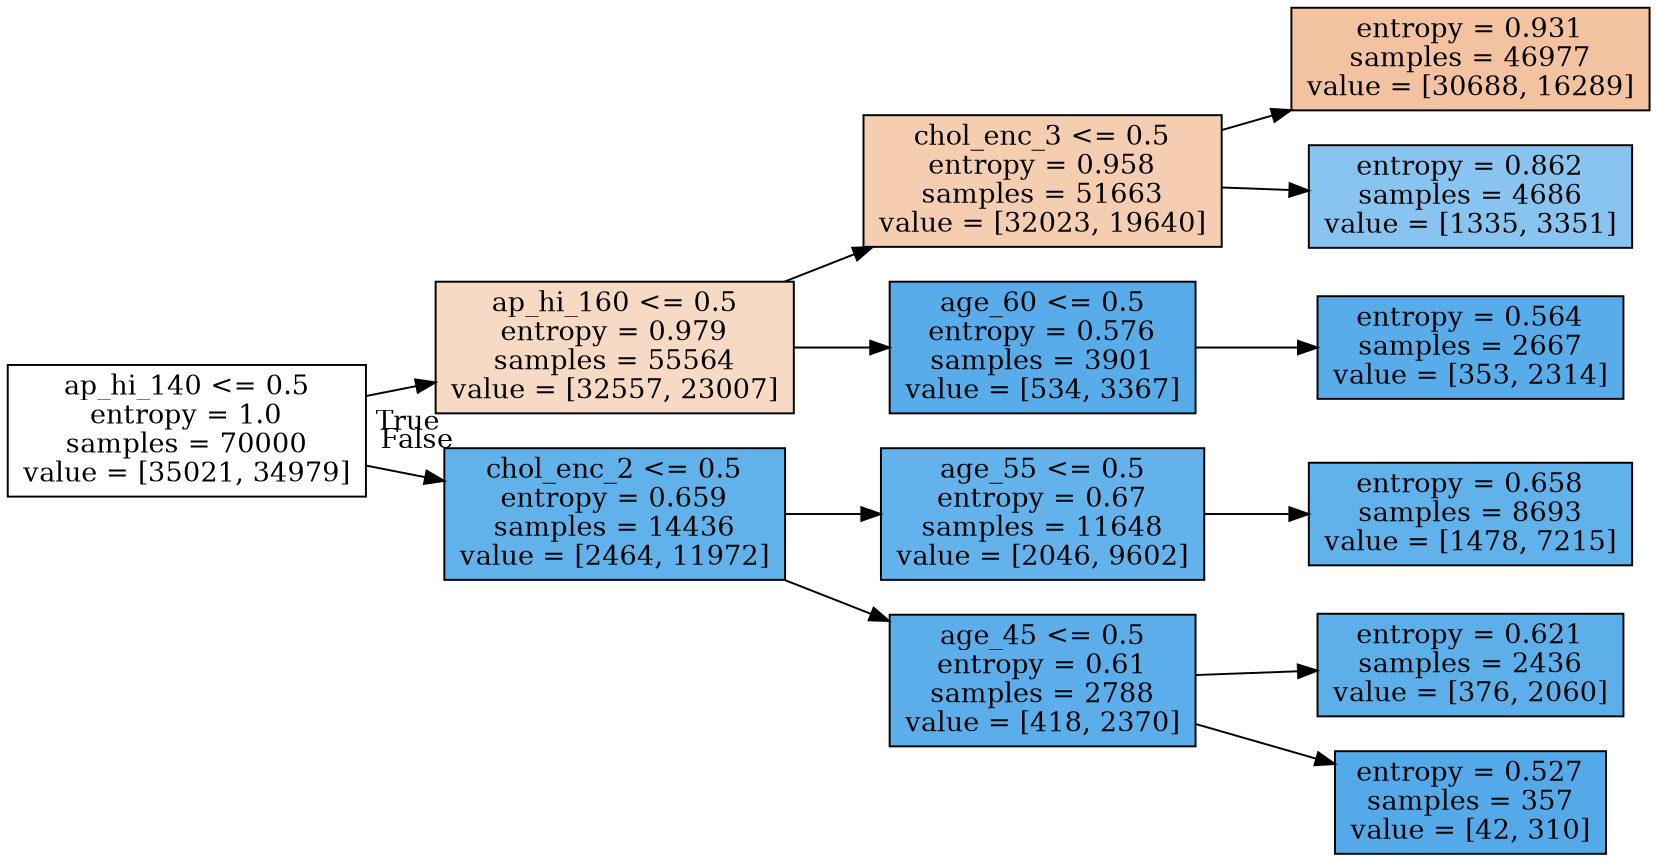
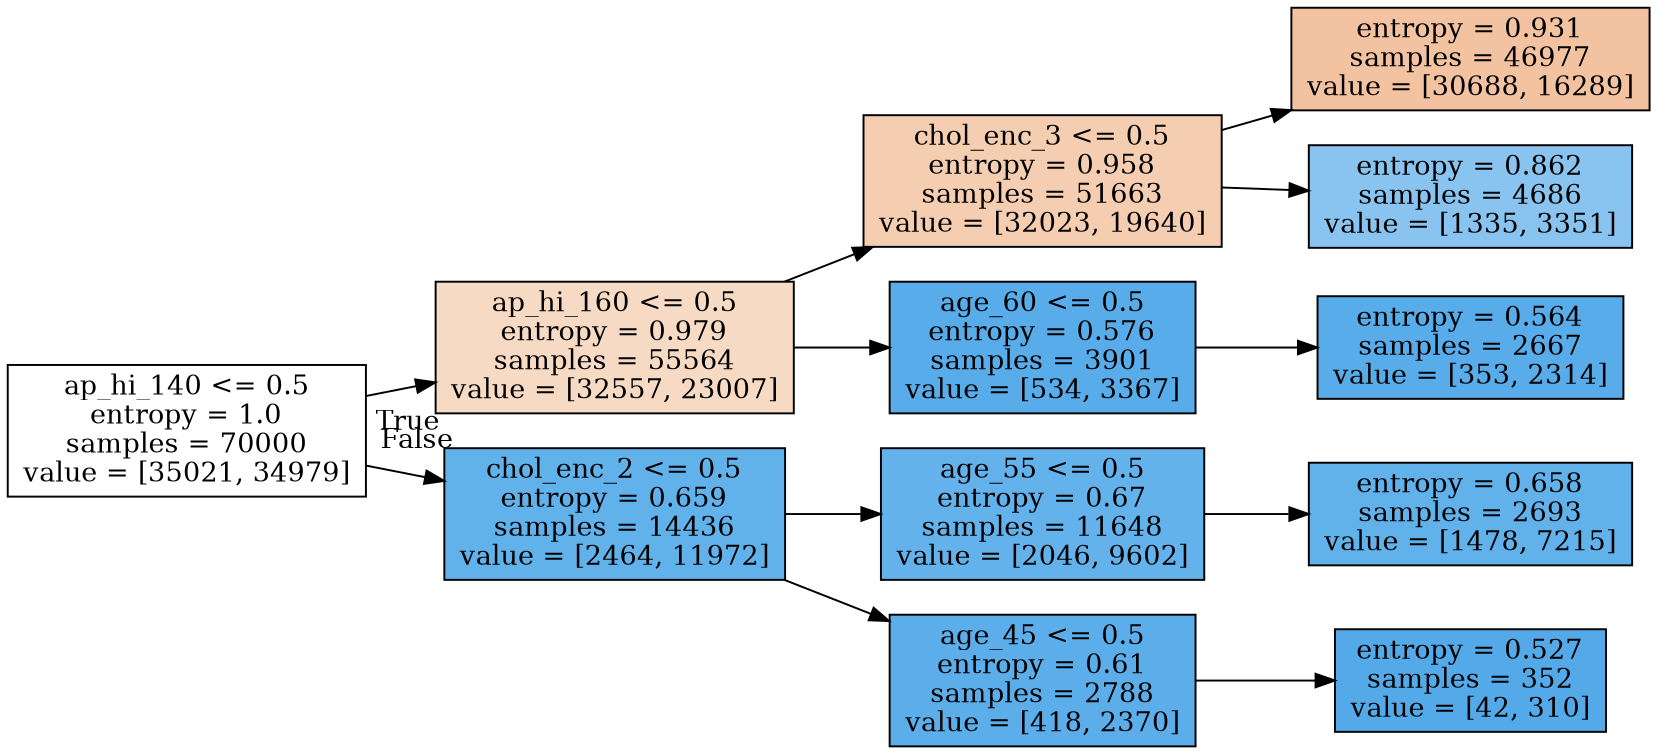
(1470, 514) -> (1470, 514)
(1470, 665) -> none
(1470, 803) -> (1470, 681)
